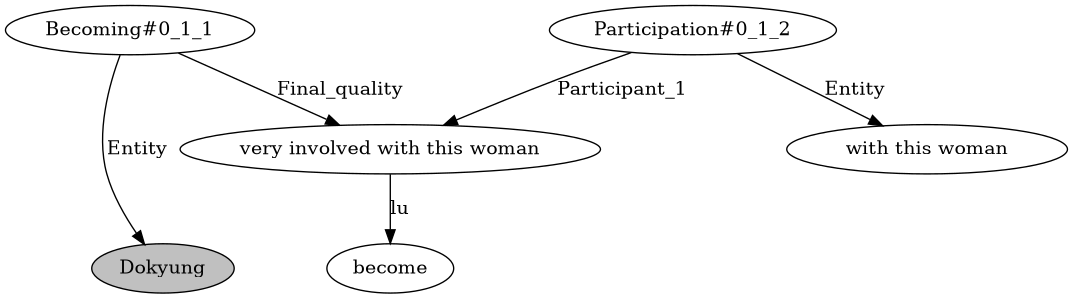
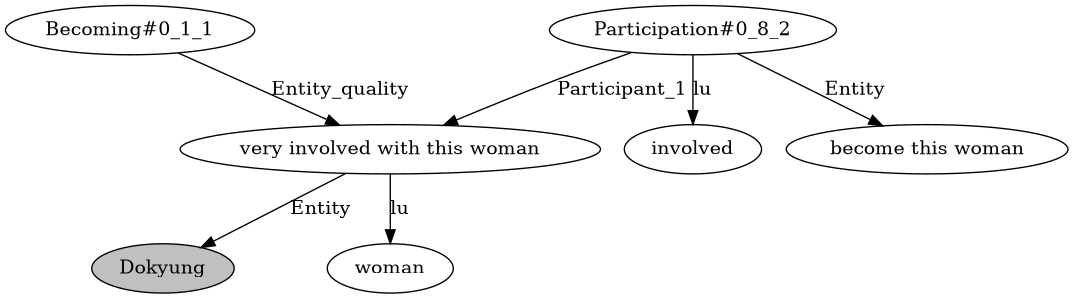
(693, 30) -> (693, 30)
(340, 90) -> (340, 90)
(103, 147) -> (279, 207)
none -> (693, 149)
(927, 149) -> (927, 149)
(390, 268) -> (390, 268)
